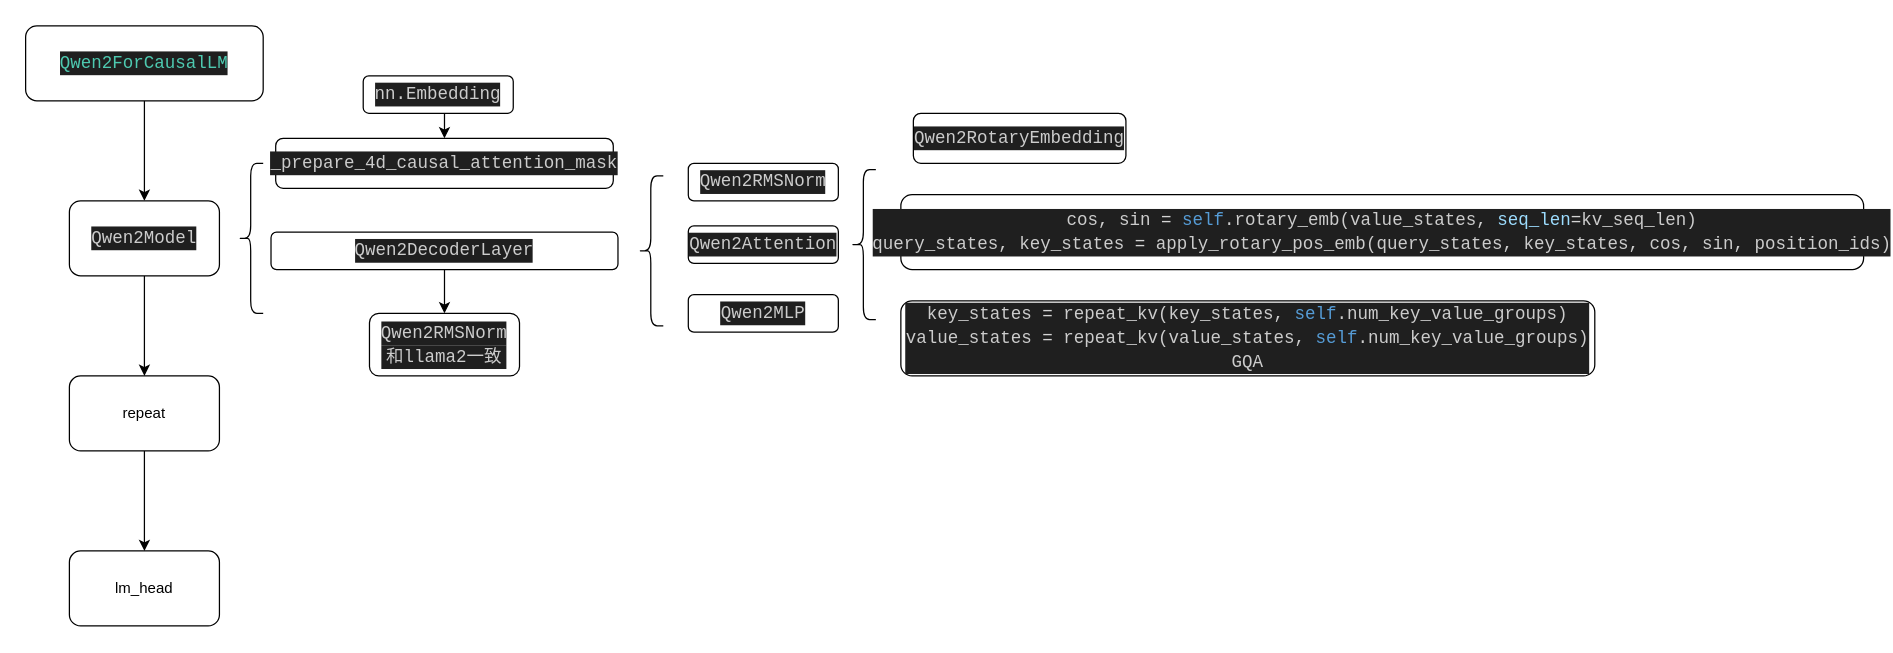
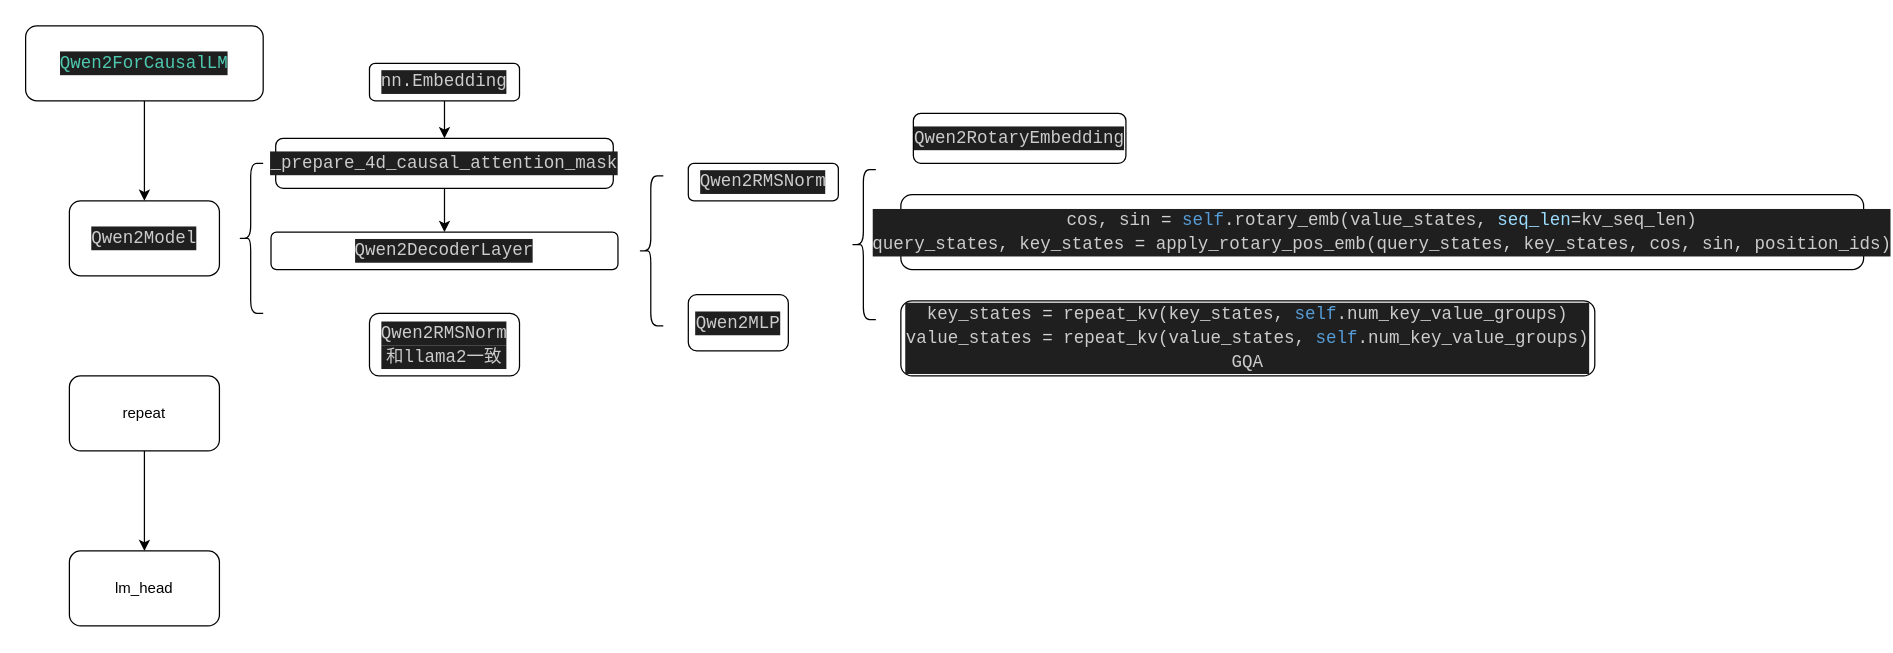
(438, 94) -> (444, 82)
none -> (444, 206)
(763, 244) -> none
(444, 287) -> none
(763, 313) -> (738, 323)
(144, 322) -> none
